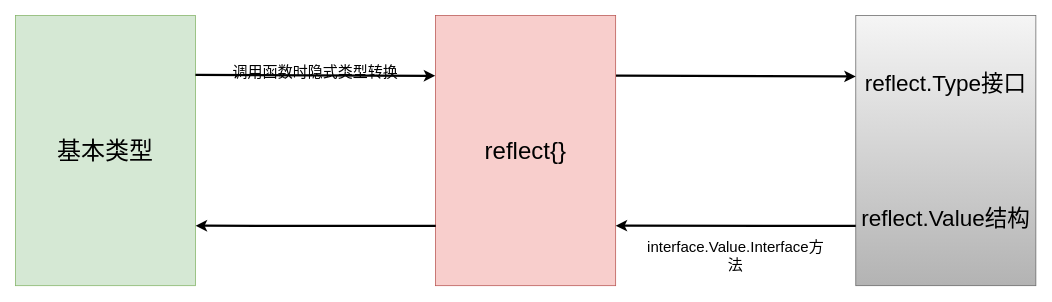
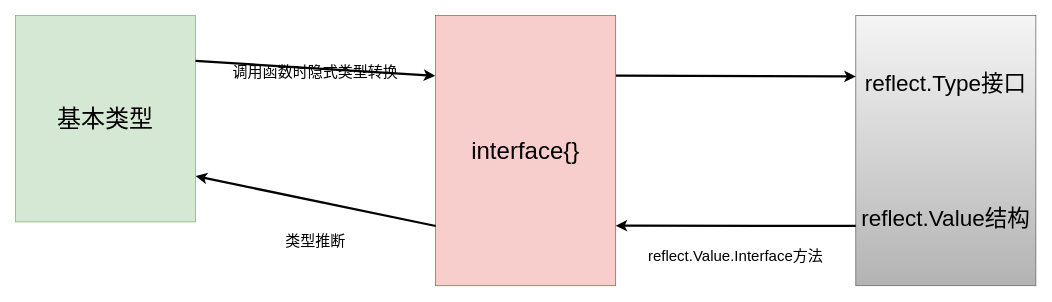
(105, 150) -> (105, 119)
(525, 150) -> (525, 150)
none -> (315, 240)
(735, 255) -> (735, 255)
